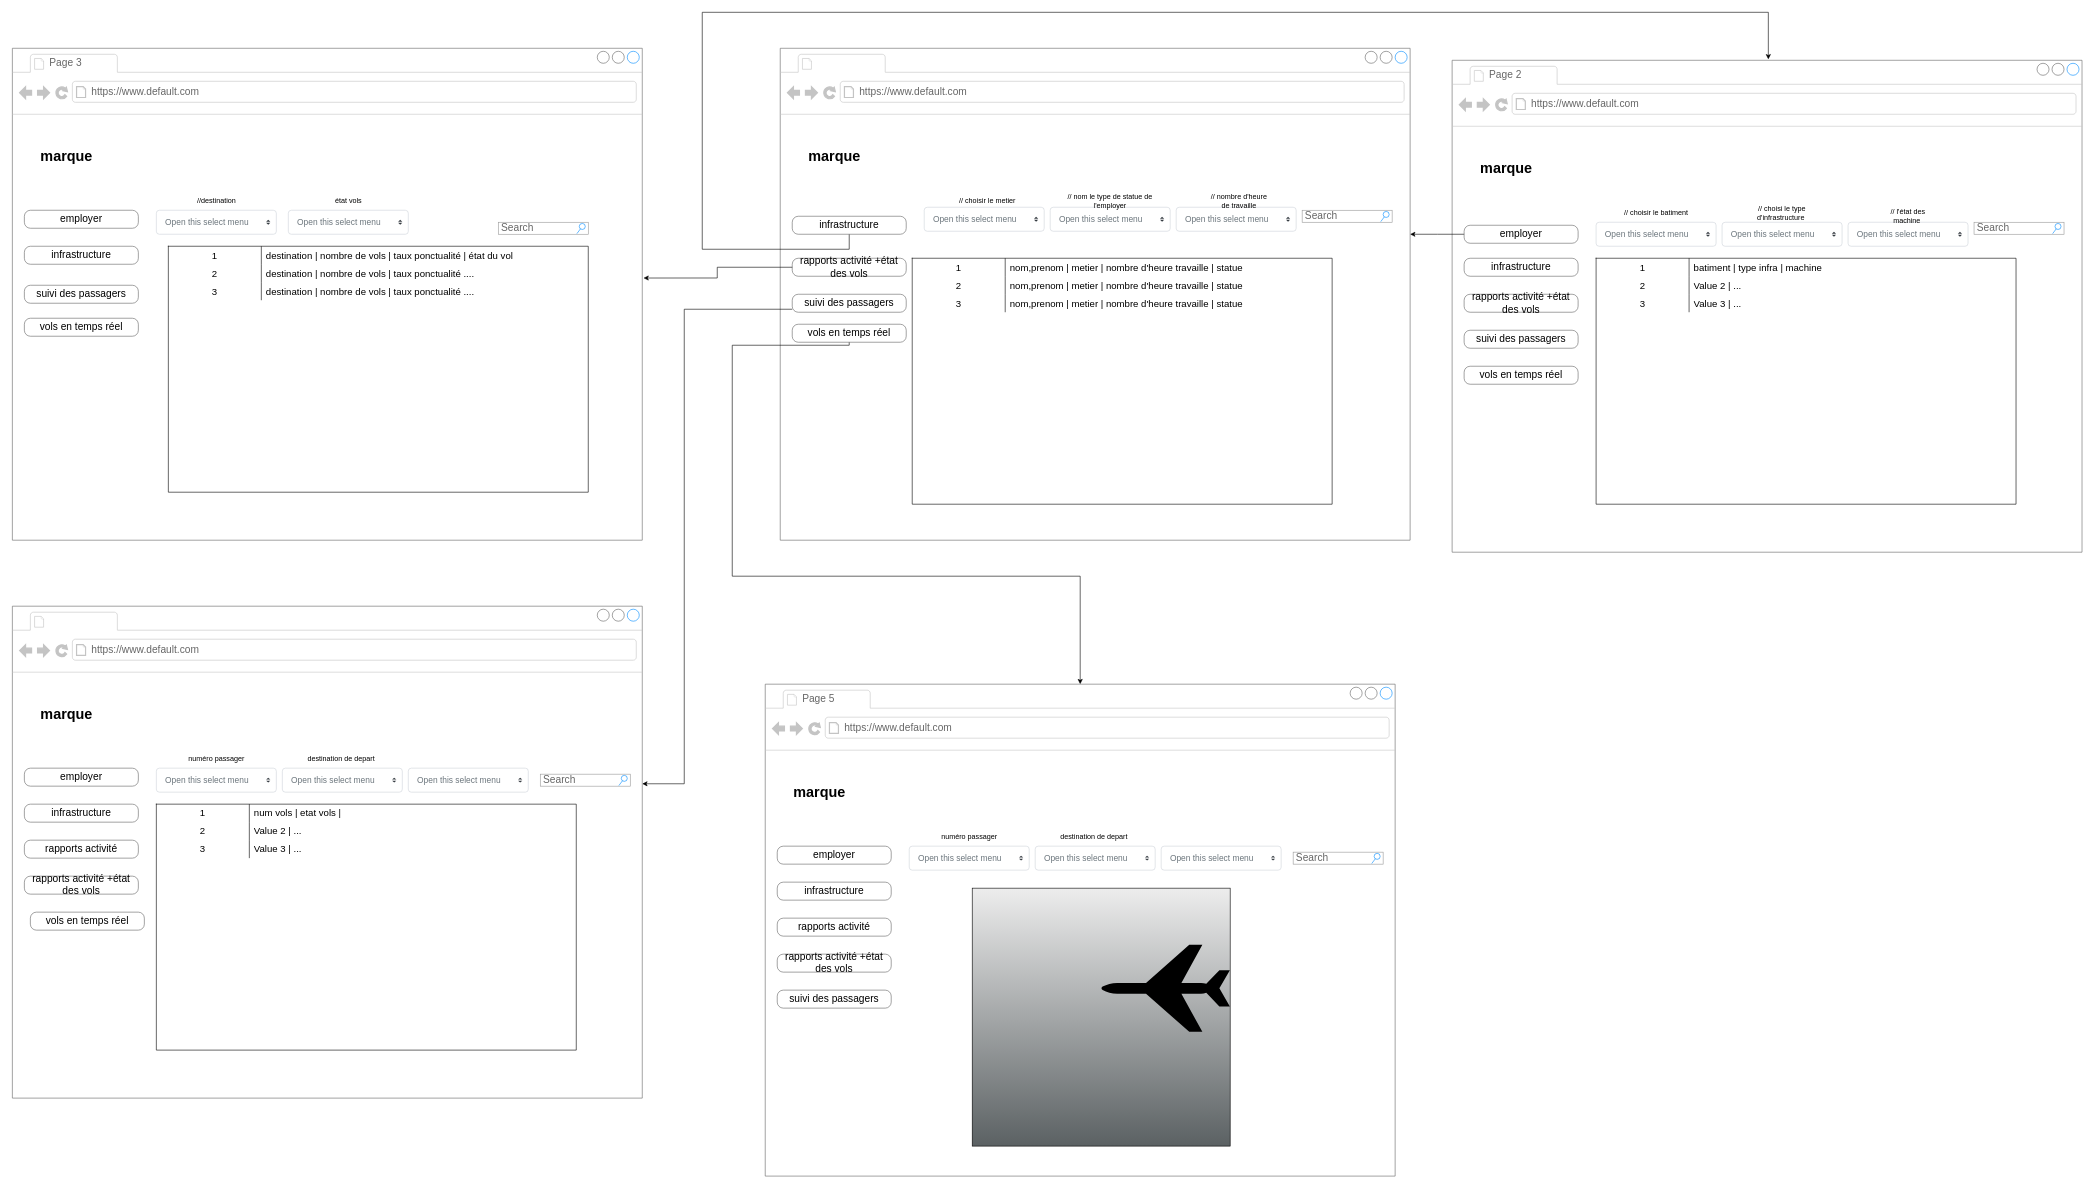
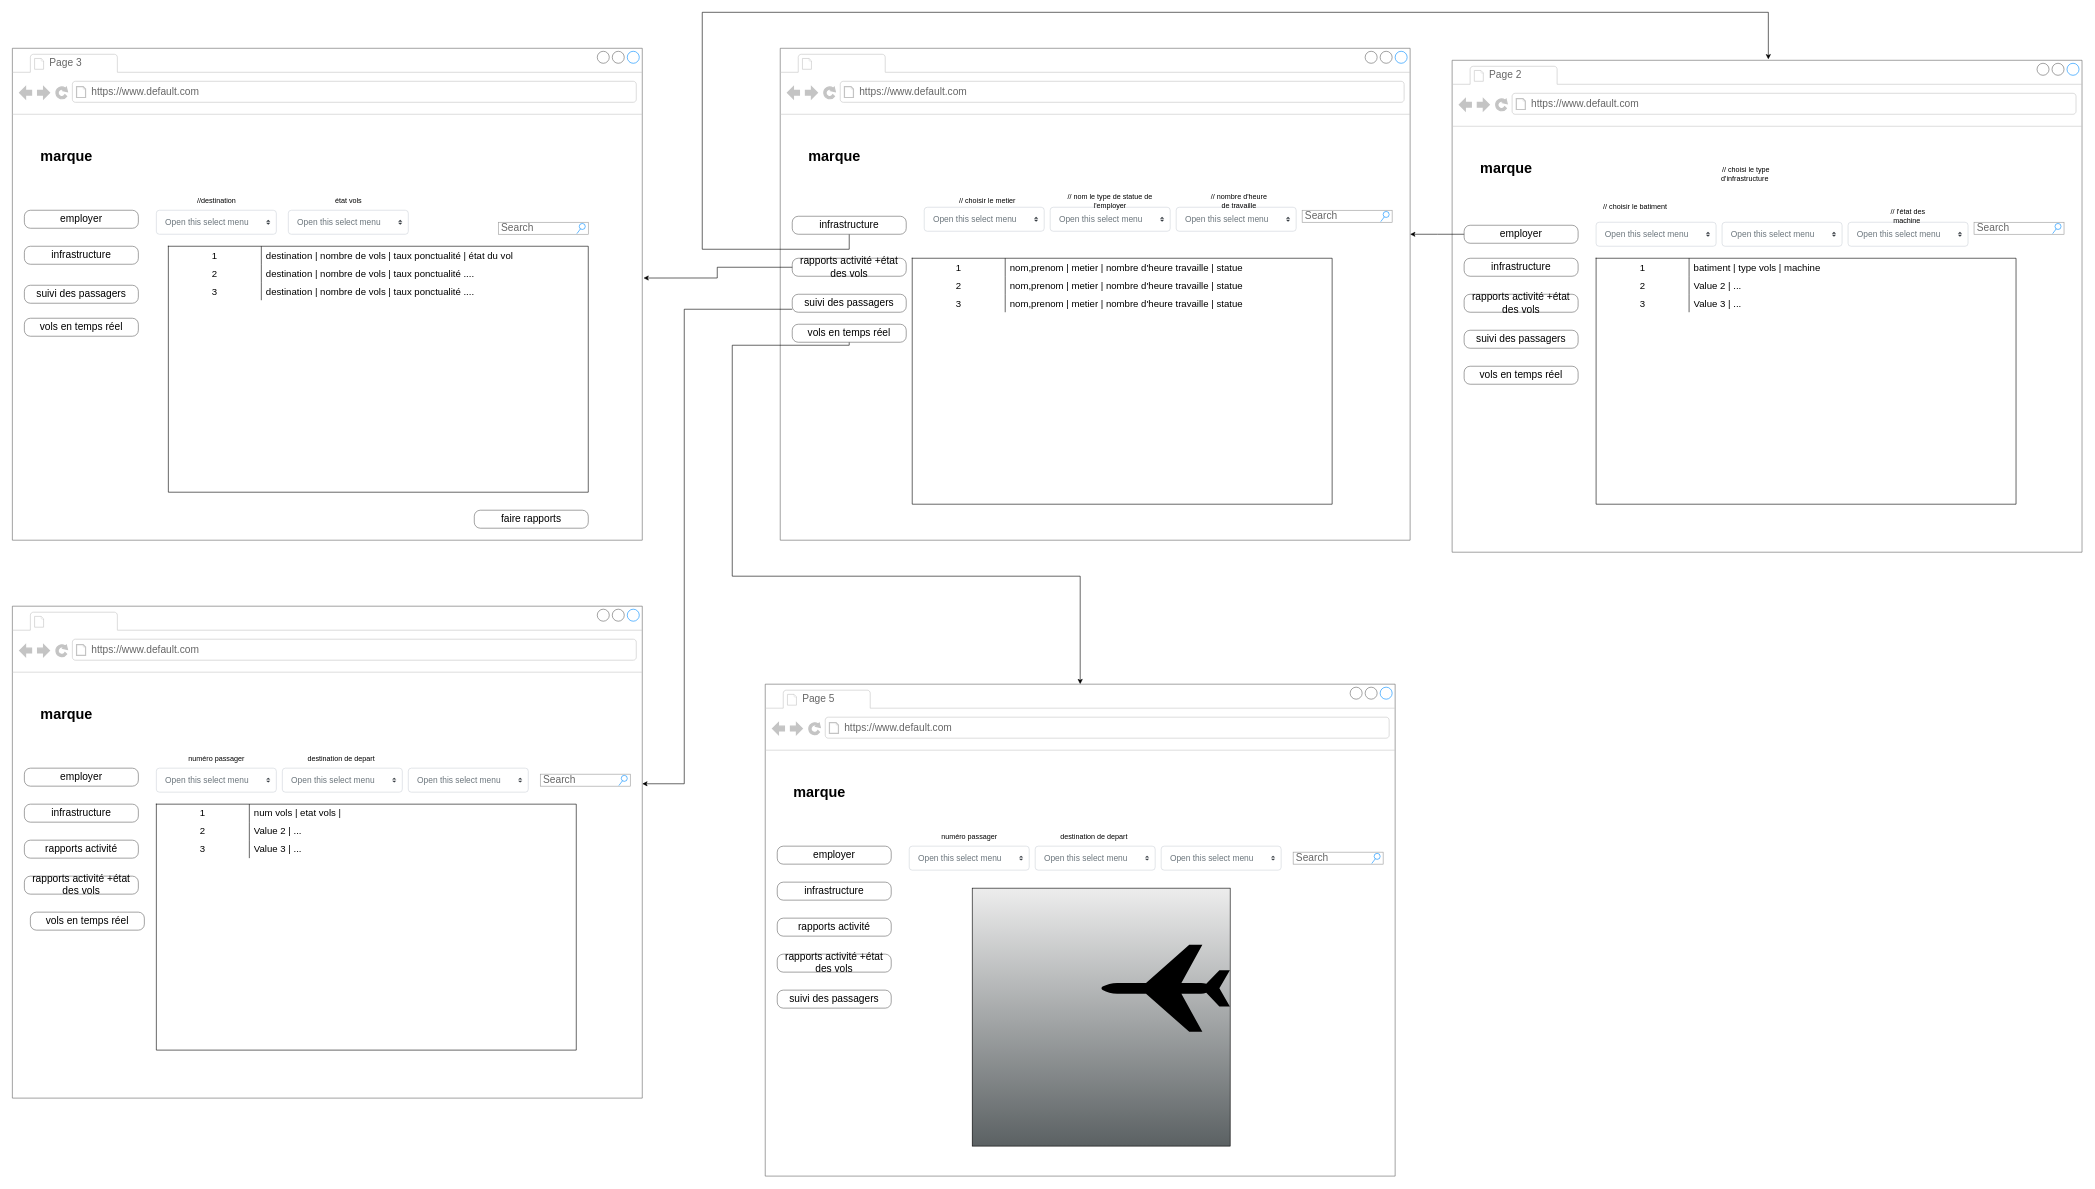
(1656, 213) -> (1635, 207)
(1782, 213) -> (1746, 174)
(1765, 267) -> (1762, 267)
none -> (531, 519)
